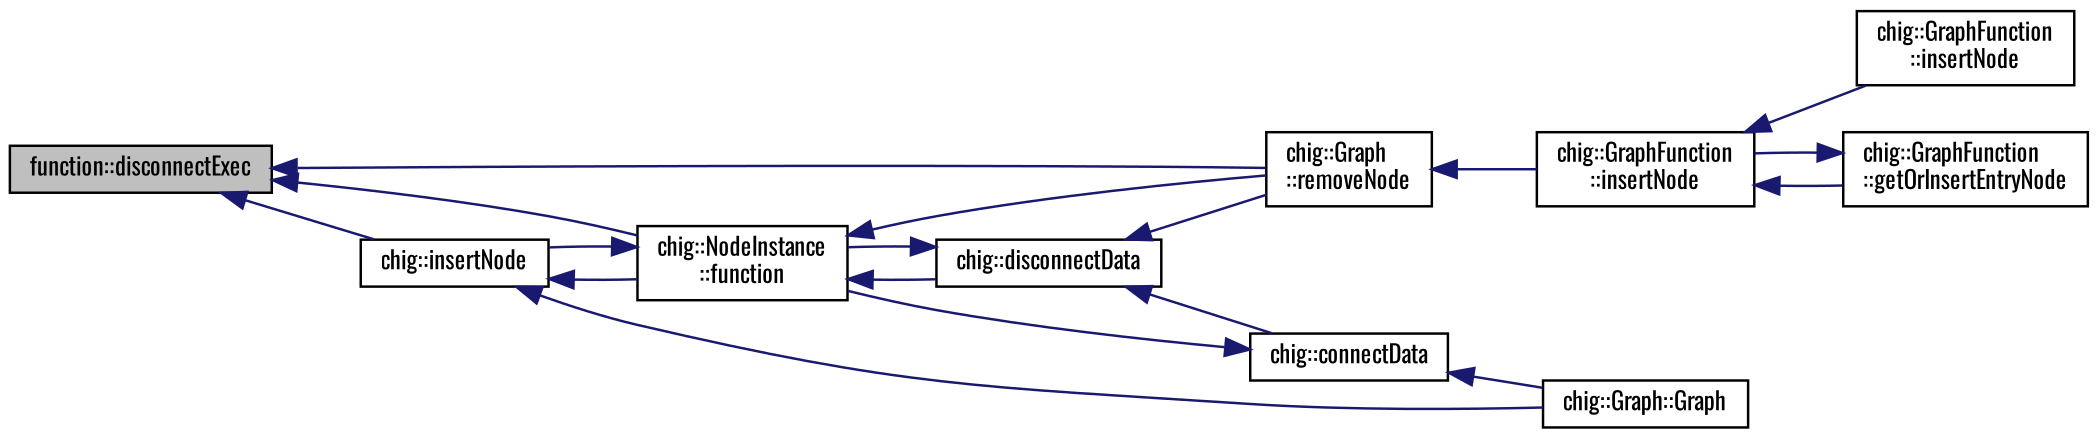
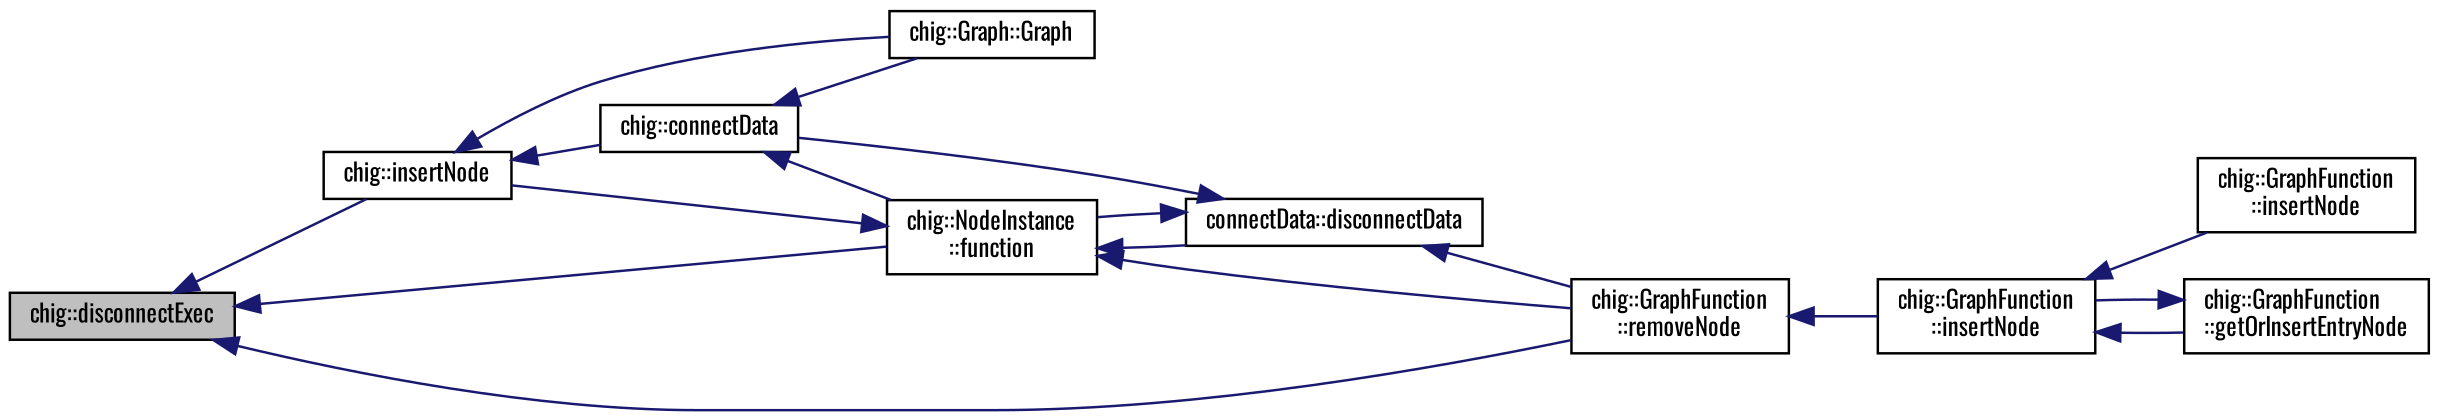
(141, 169) -> (122, 316)
(1349, 169) -> (1680, 316)
(1049, 263) -> (1334, 222)
(605, 280) -> (568, 150)
